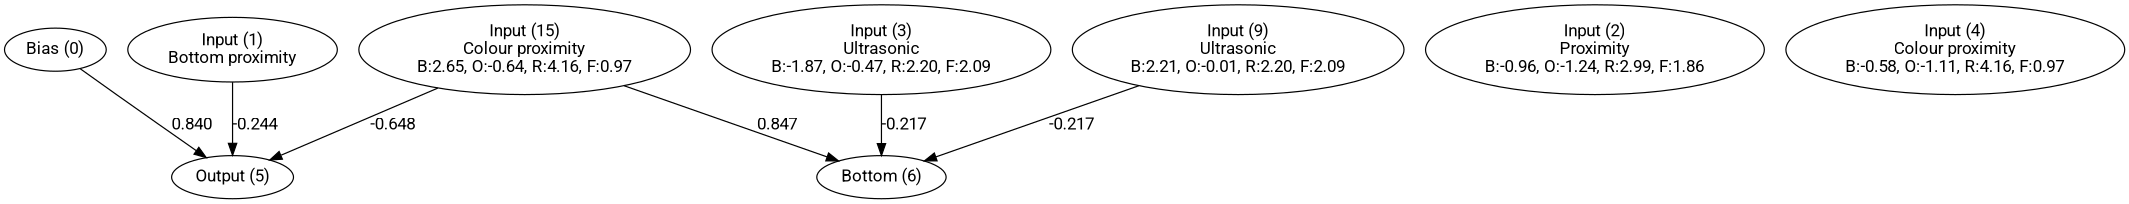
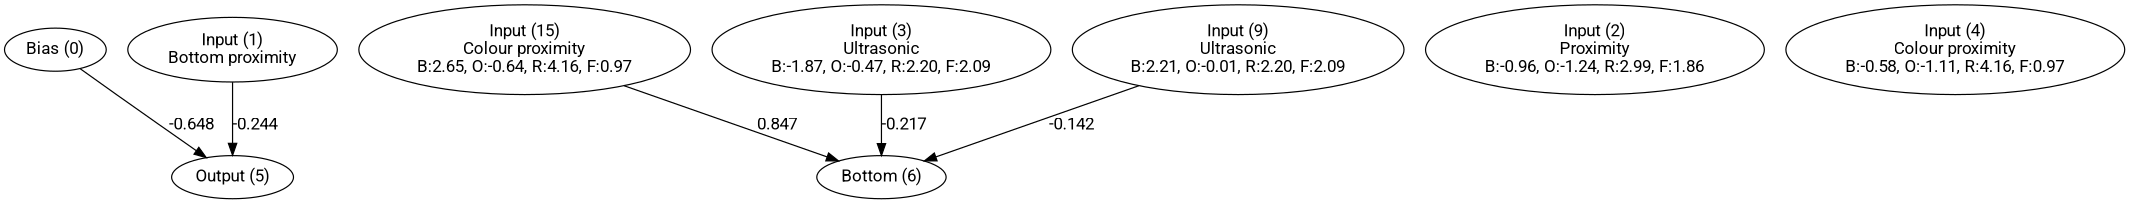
(360, 122) -> none
(192, 125) -> (192, 125)
(1072, 125) -> (1072, 125)
